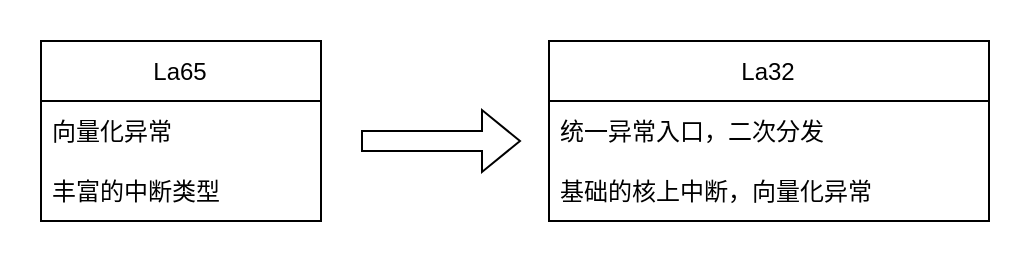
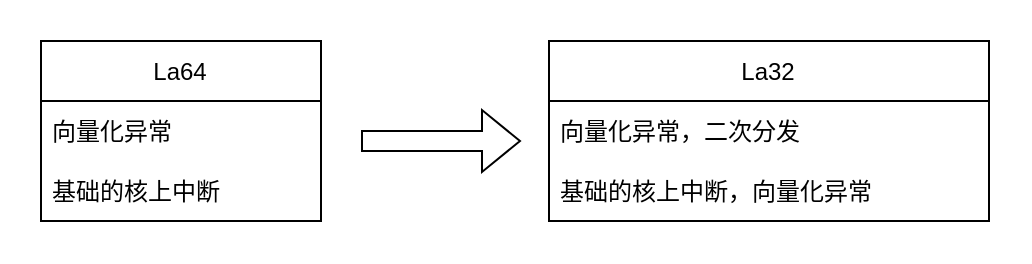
(180, 72) -> (180, 72)
(692, 132) -> (680, 132)
(136, 192) -> (136, 192)
